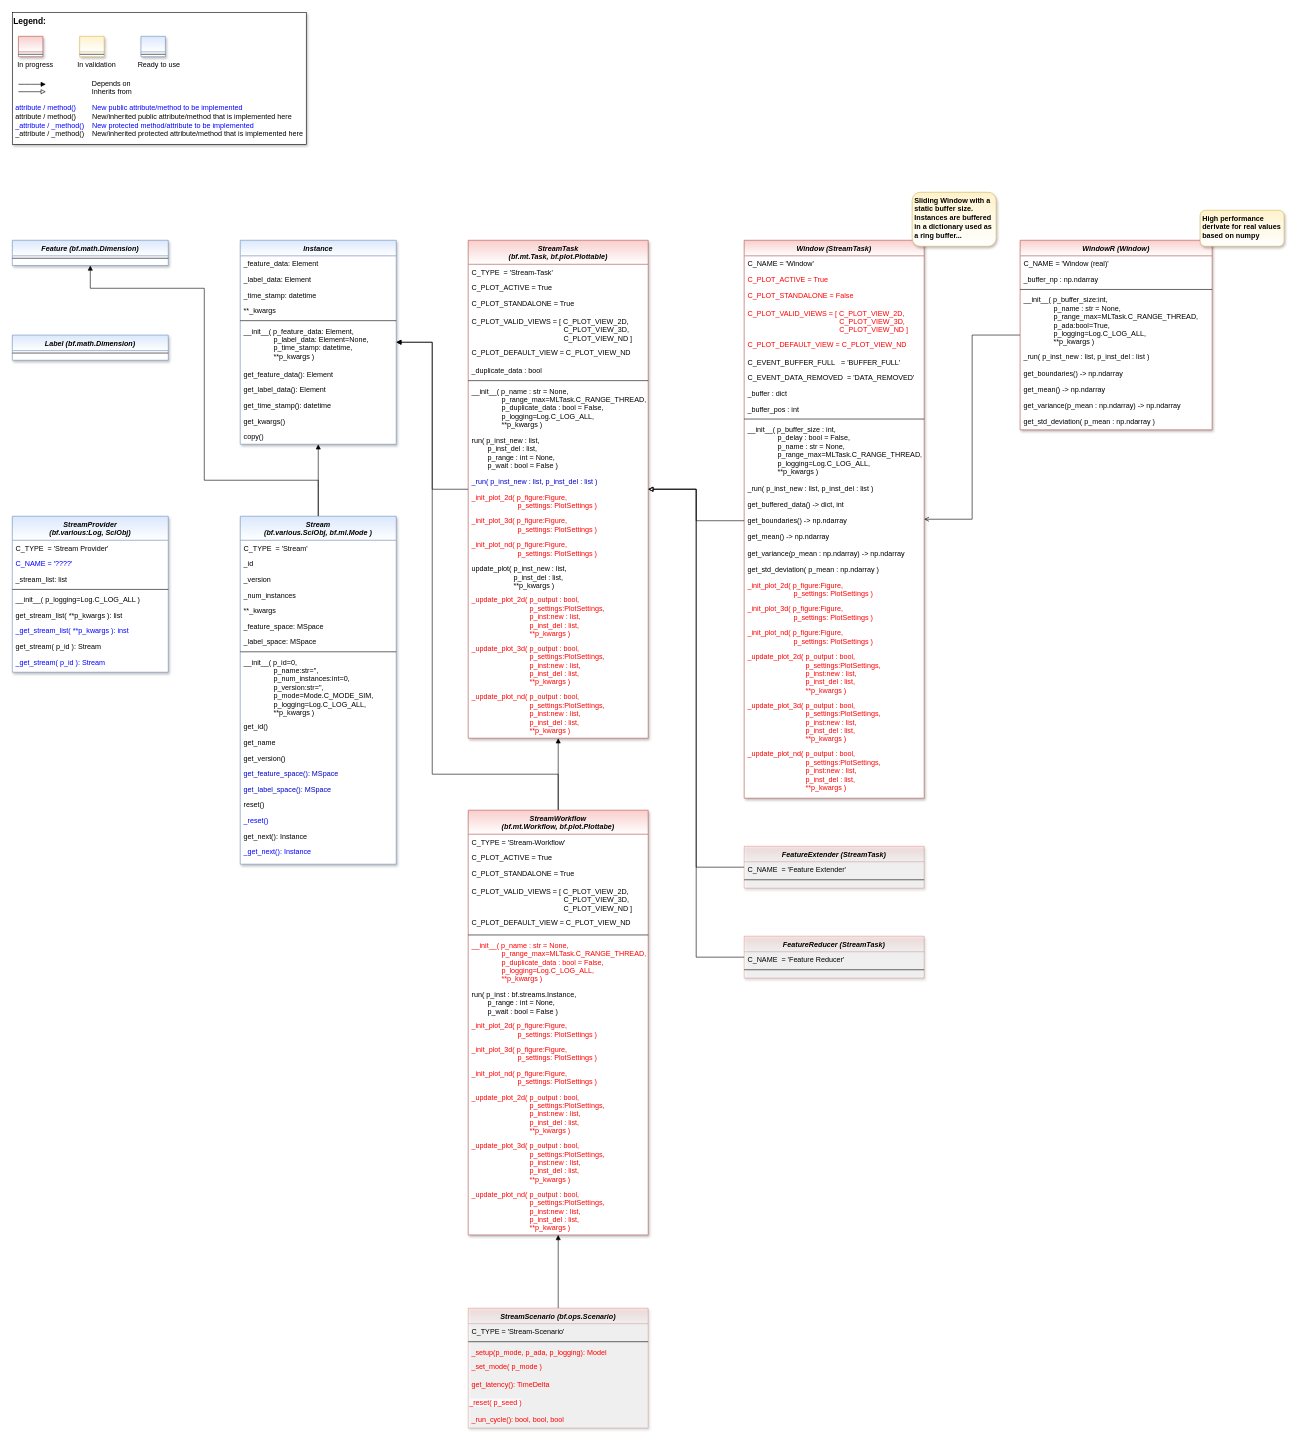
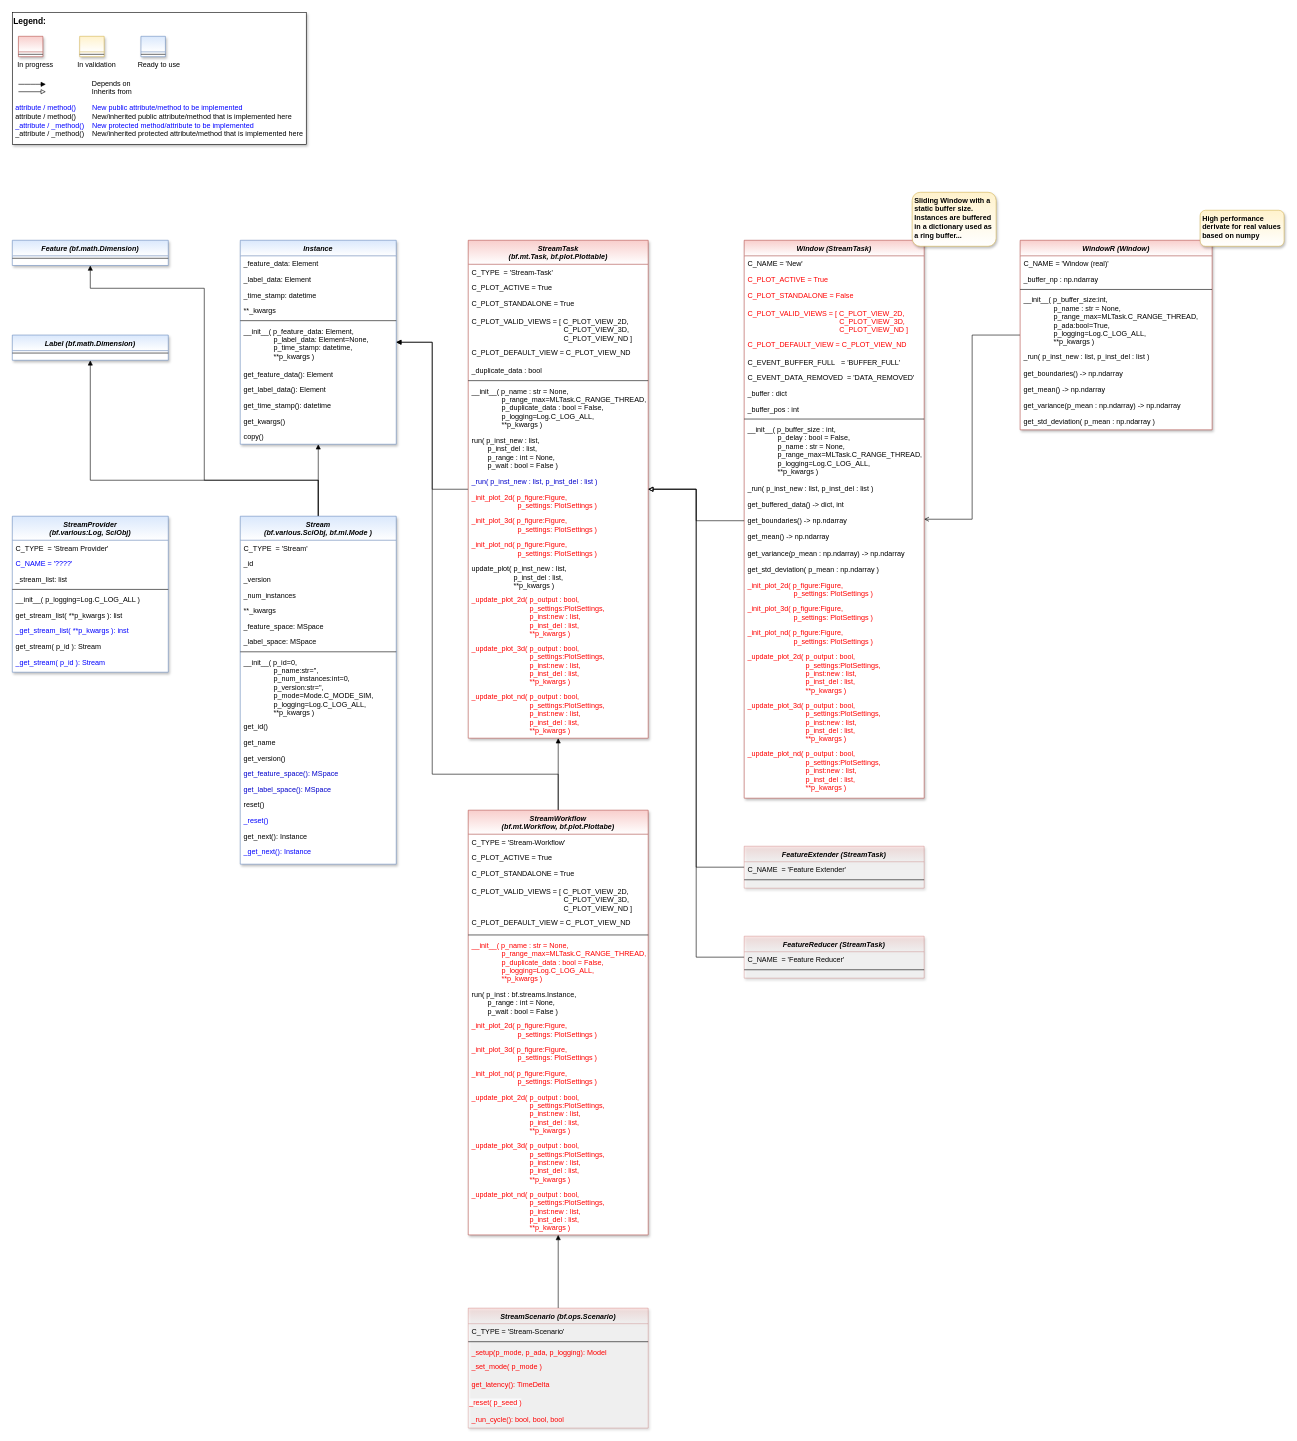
(777, 264) -> (772, 264)
none -> (90, 480)
